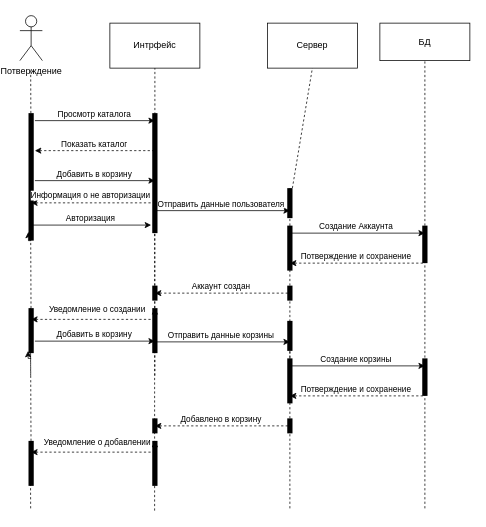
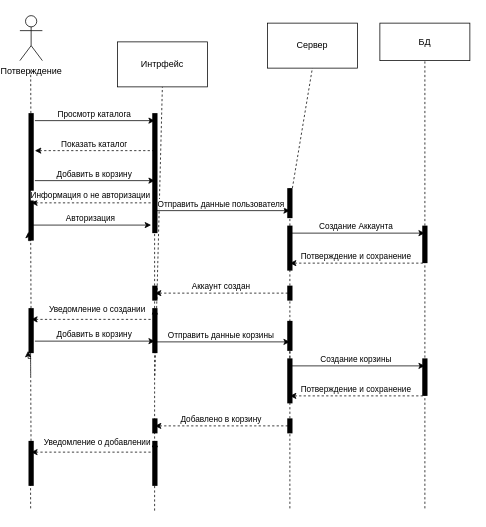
(155, 45) -> (162, 64)
